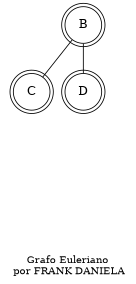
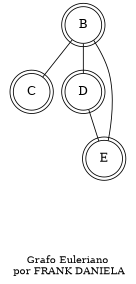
none -> (104, 159)
